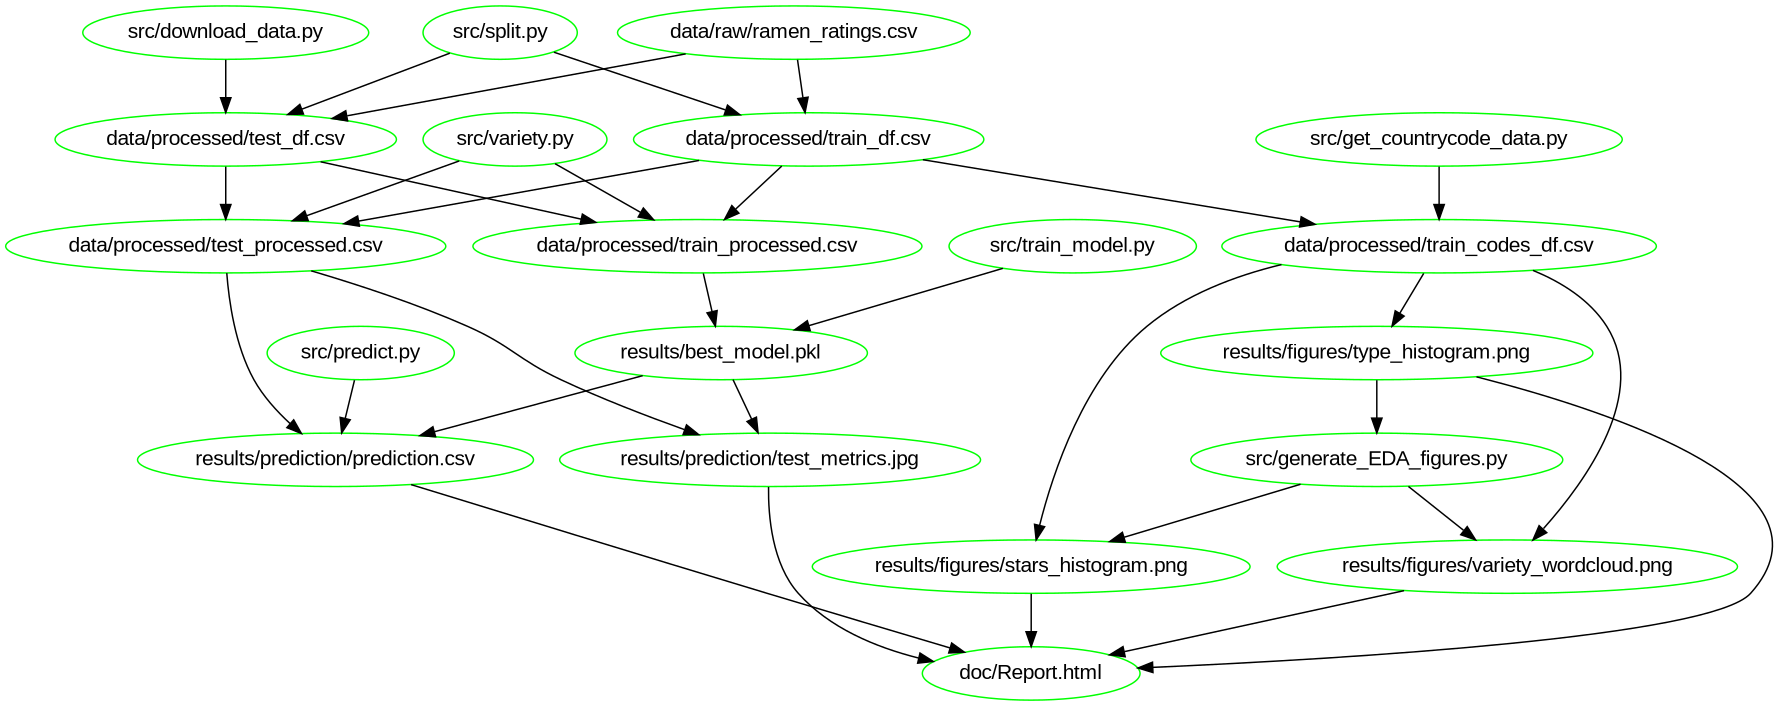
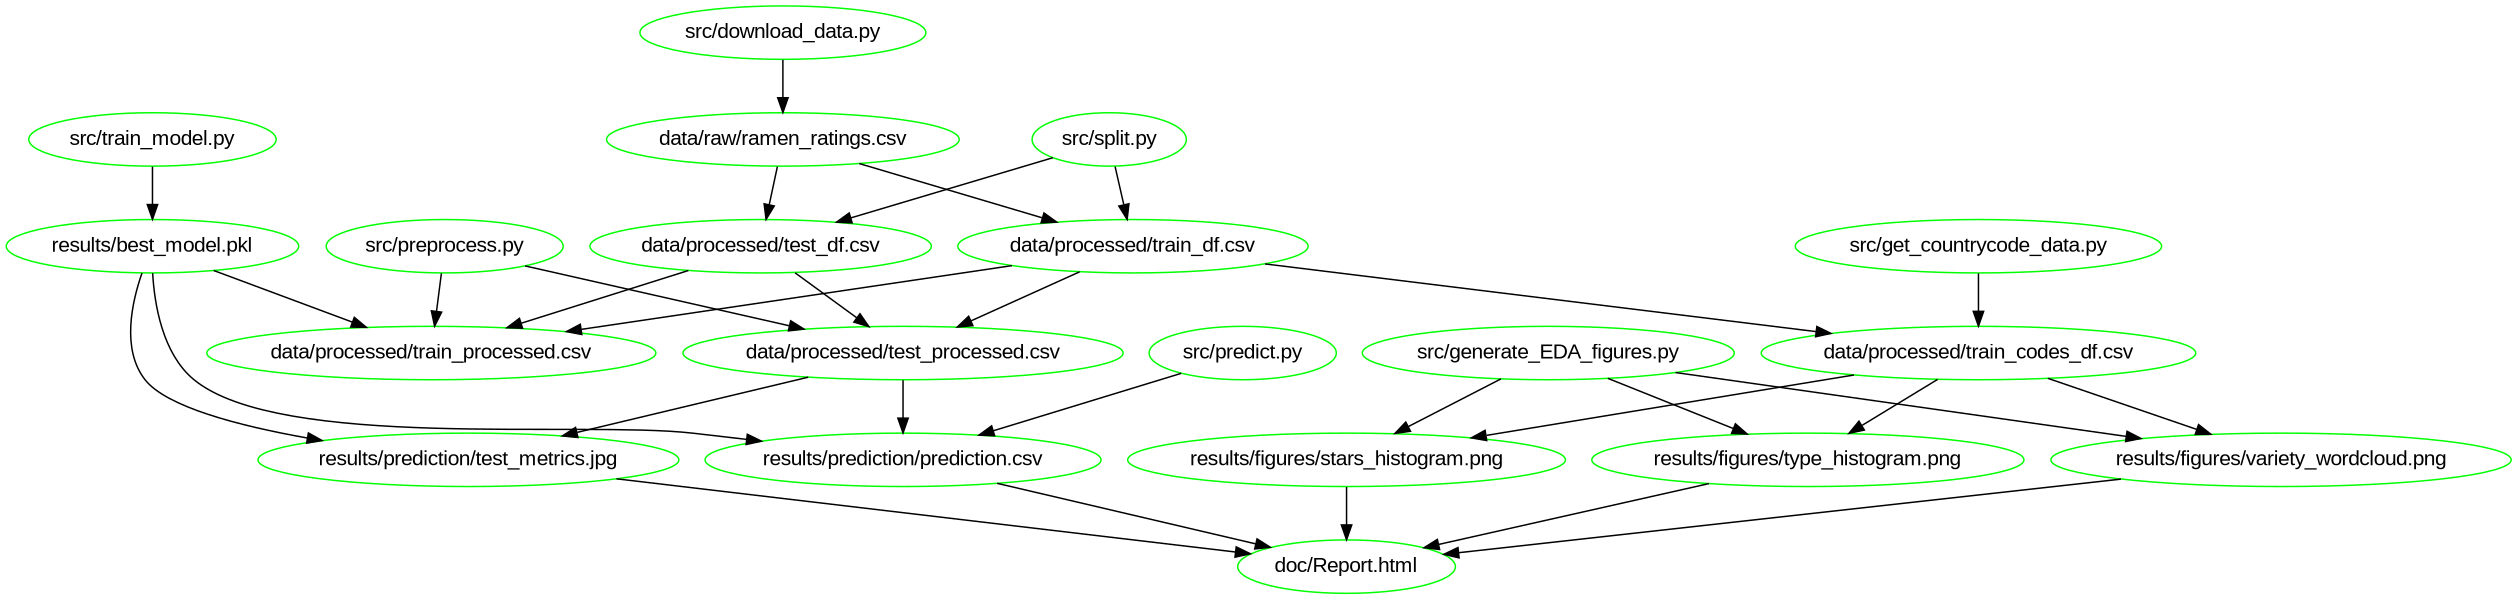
(226, 79) -> (783, 79)
(515, 139) -> (445, 246)
(708, 292) -> (283, 296)
(1377, 399) -> (1655, 397)
